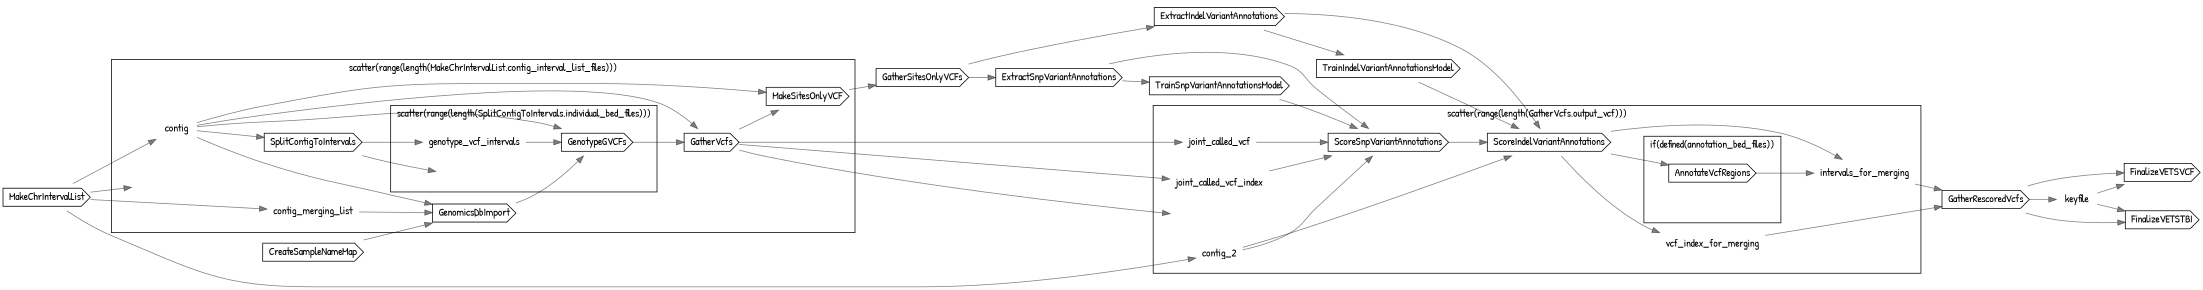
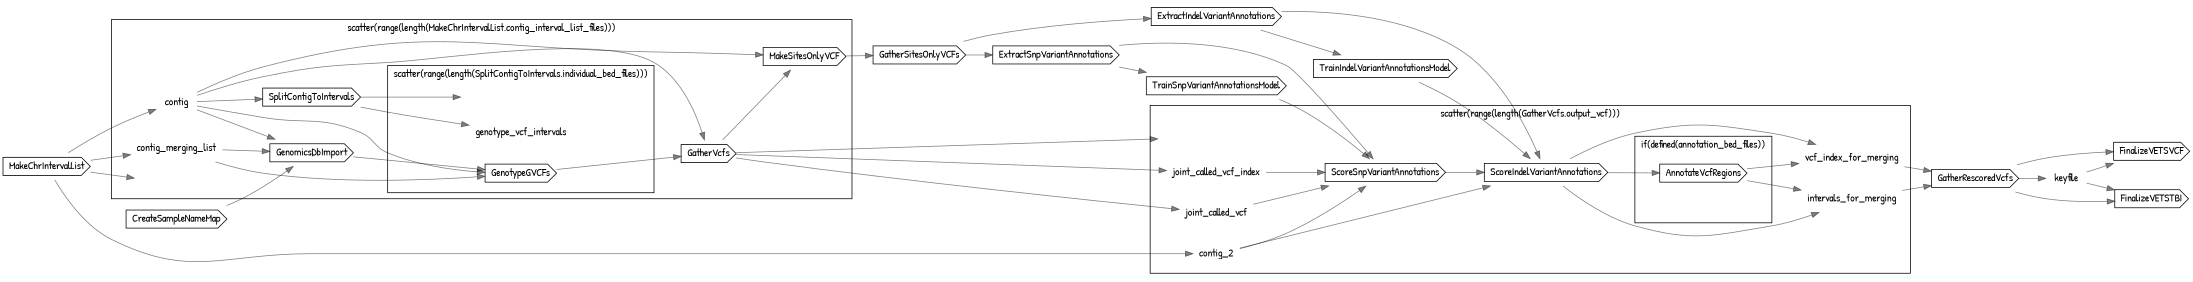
(540, 142) -> (346, 180)
none -> (1767, 167)
